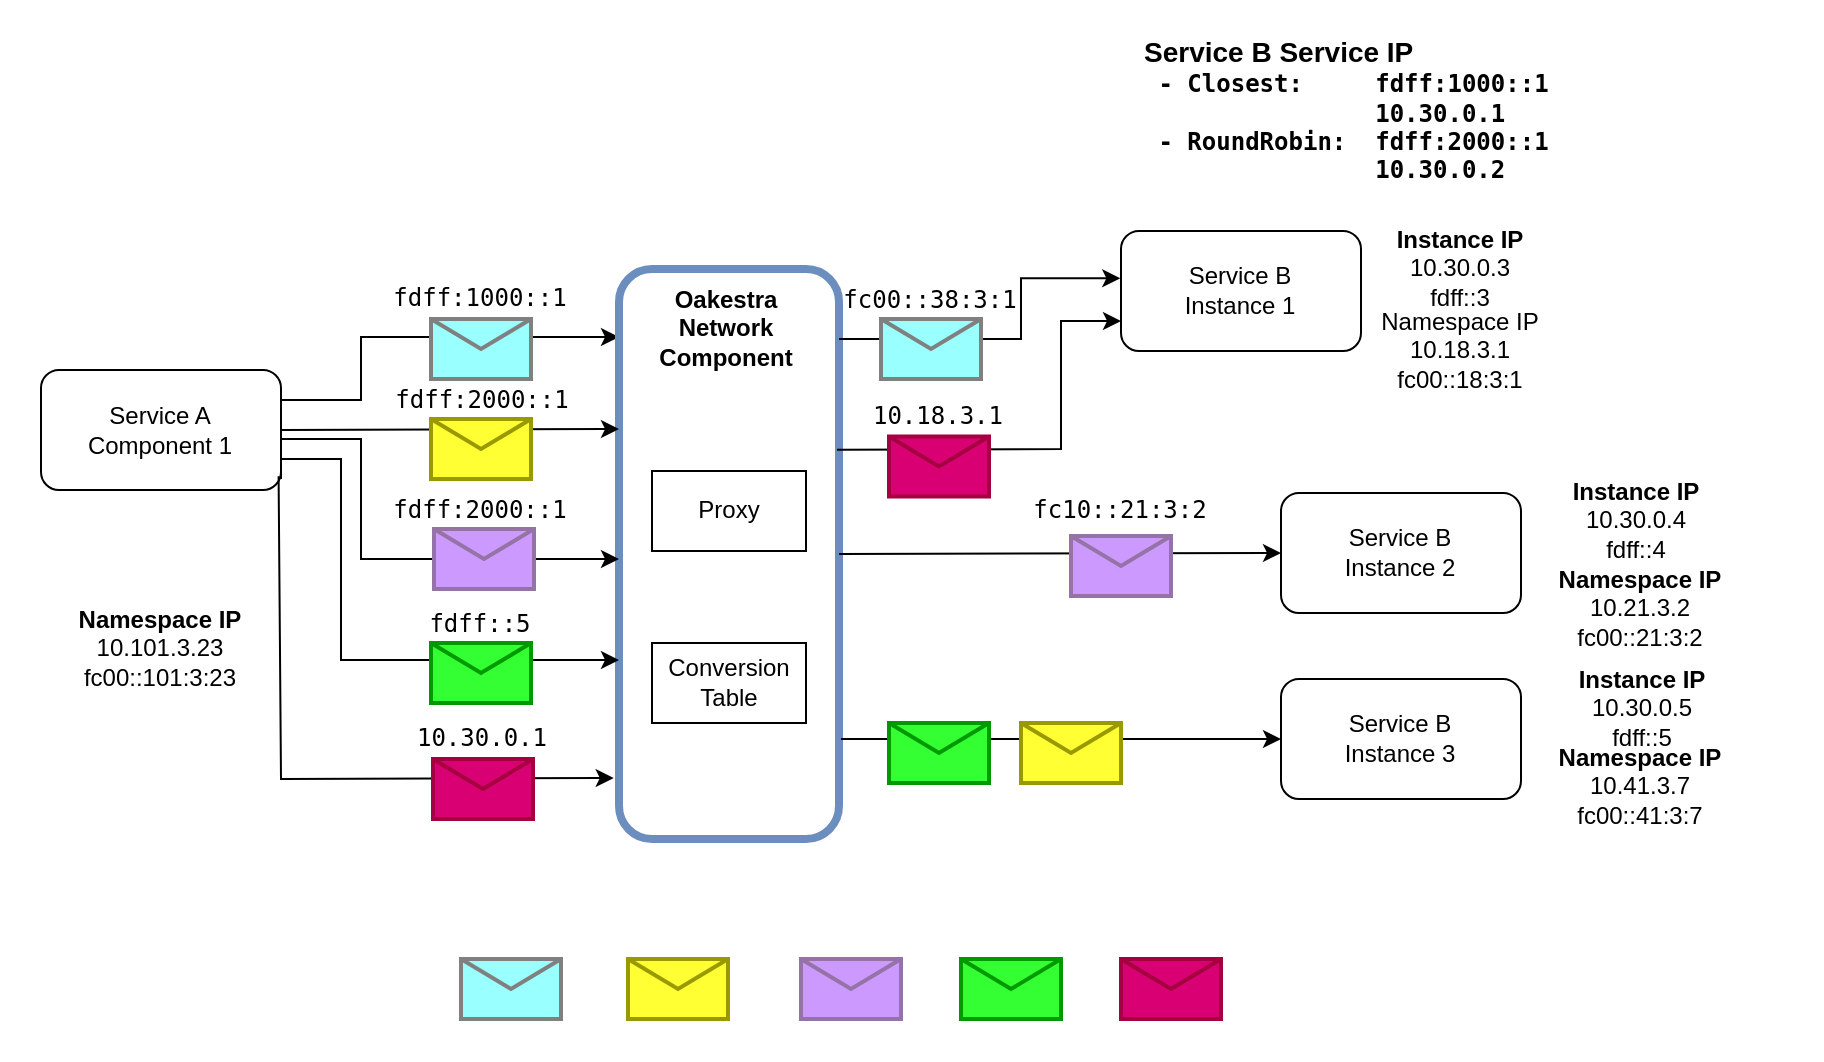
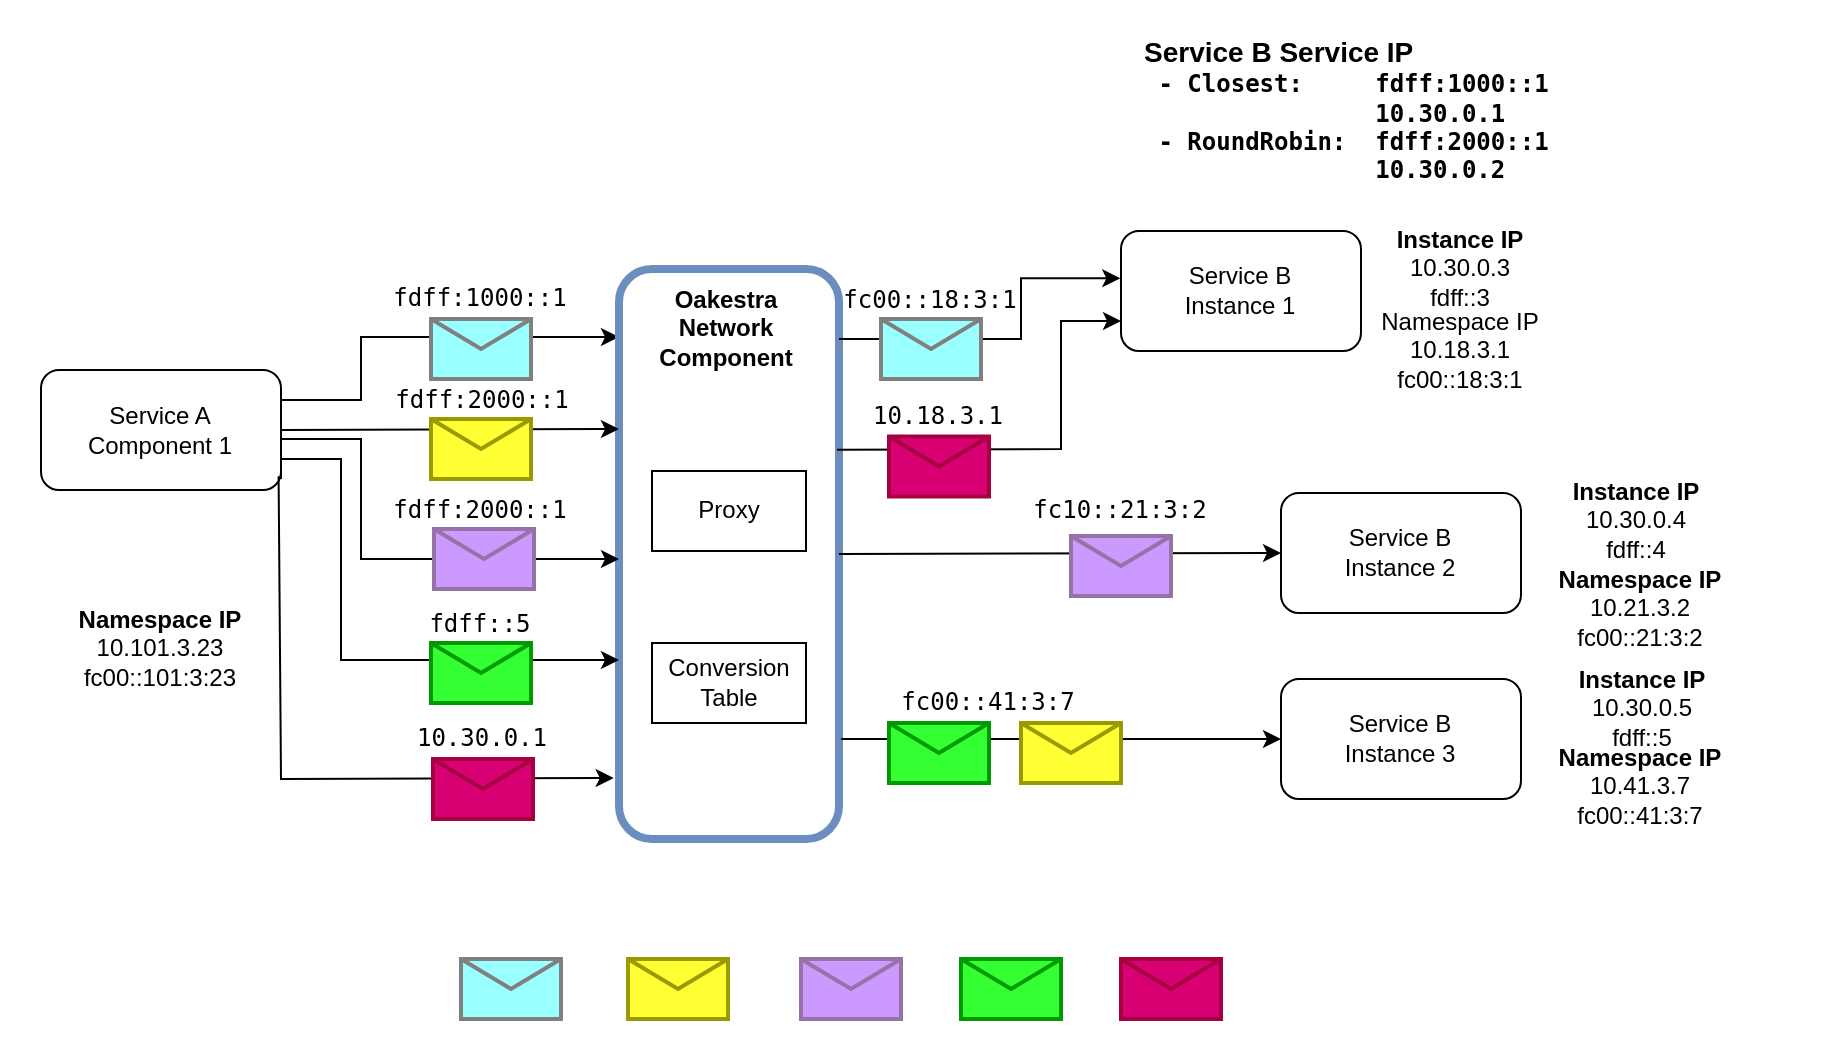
(931, 301) -> (931, 301)
none -> (989, 703)
